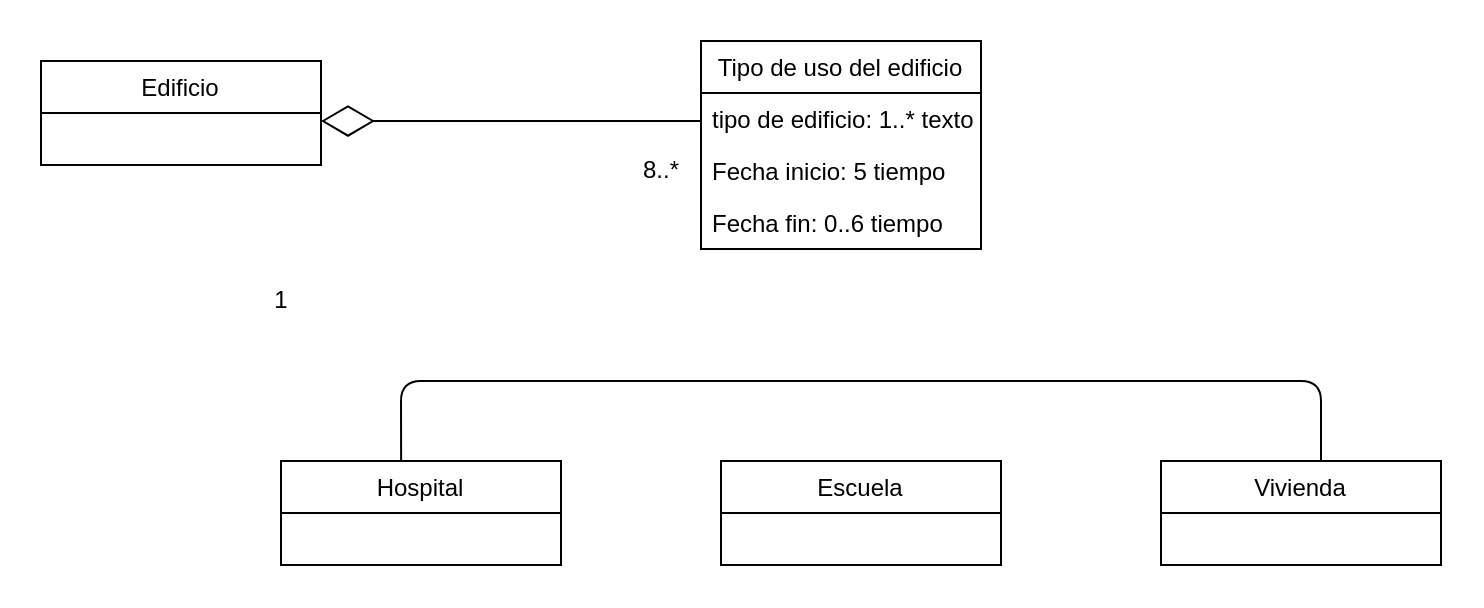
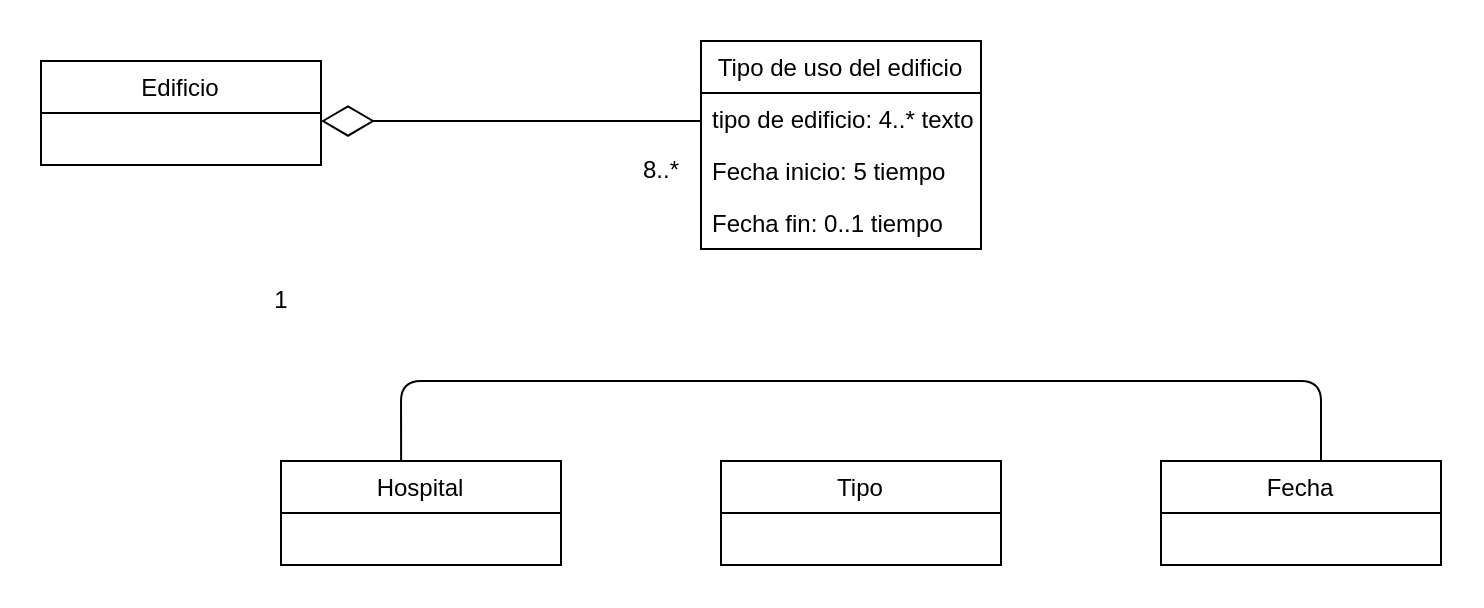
(866, 120) -> (866, 120)
(835, 224) -> (835, 224)
(860, 488) -> (860, 488)
(1300, 488) -> (1300, 488)
